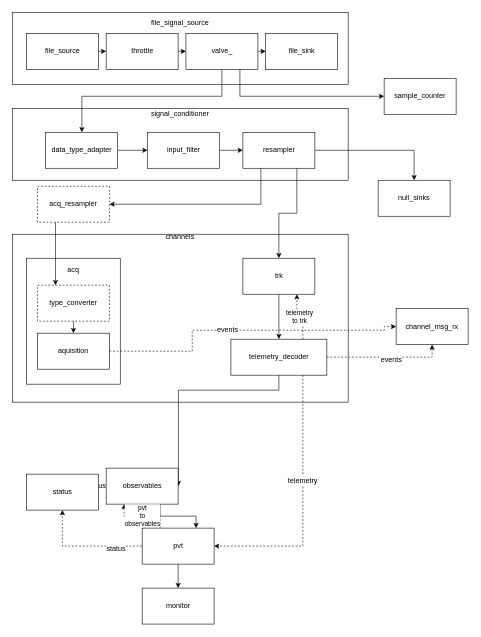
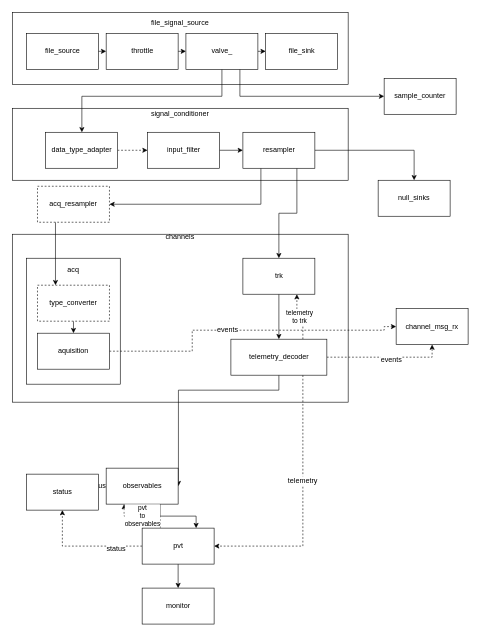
(131, 150) -> (131, 150)
